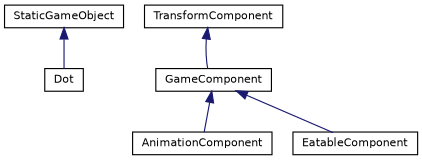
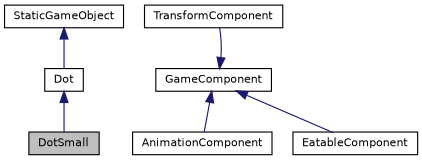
(206, 54) -> (221, 43)
none -> (64, 143)
